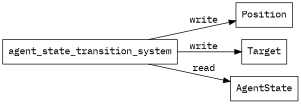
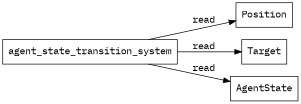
(204, 20) -> (204, 20)
(204, 47) -> (204, 47)
